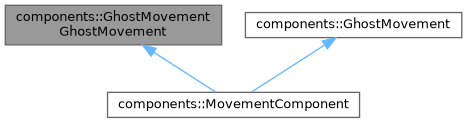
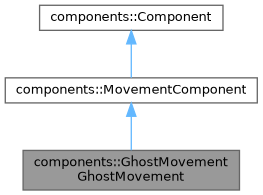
(354, 25) -> (131, 18)
(185, 72) -> (131, 133)
